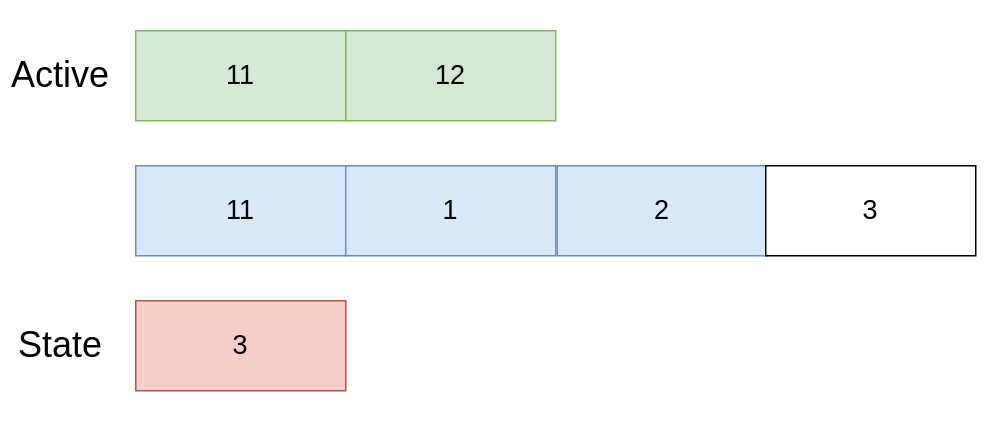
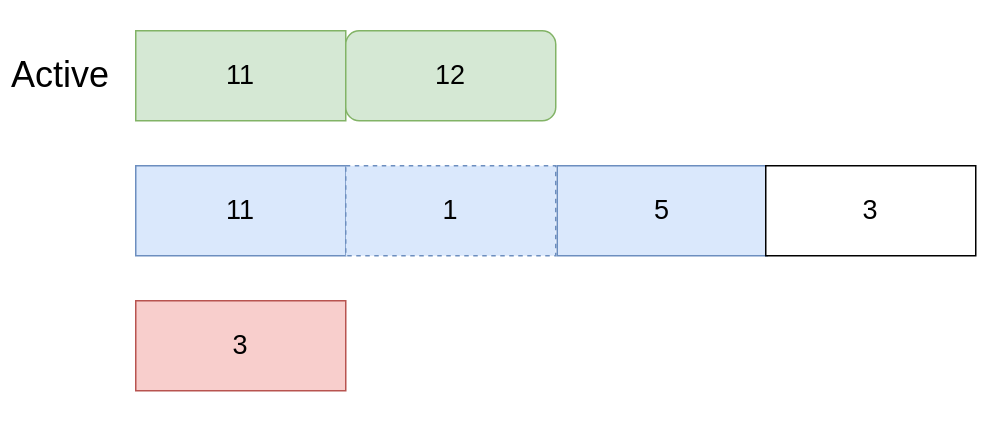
(451, 76) -> (451, 76)
(451, 211) -> (451, 211)
(662, 211) -> (662, 211)
(61, 346) -> none
